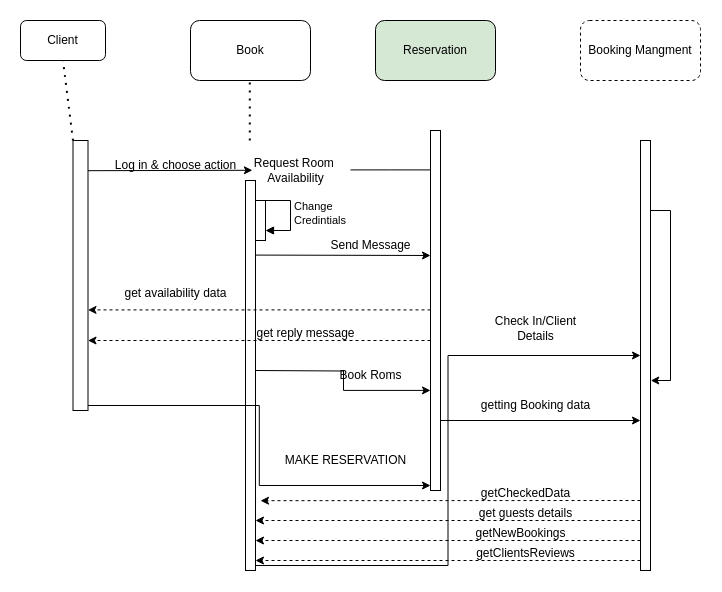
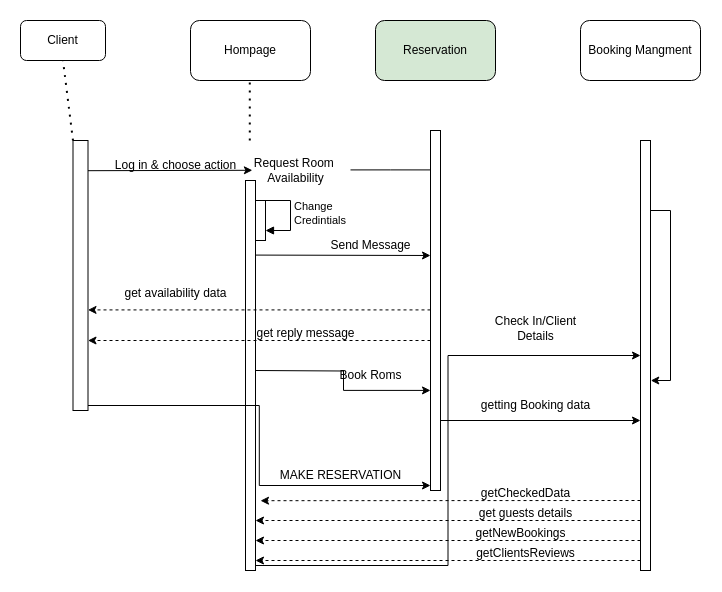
(251, 51) -> (251, 51)
(641, 51) -> (641, 51)
(346, 461) -> (341, 476)
